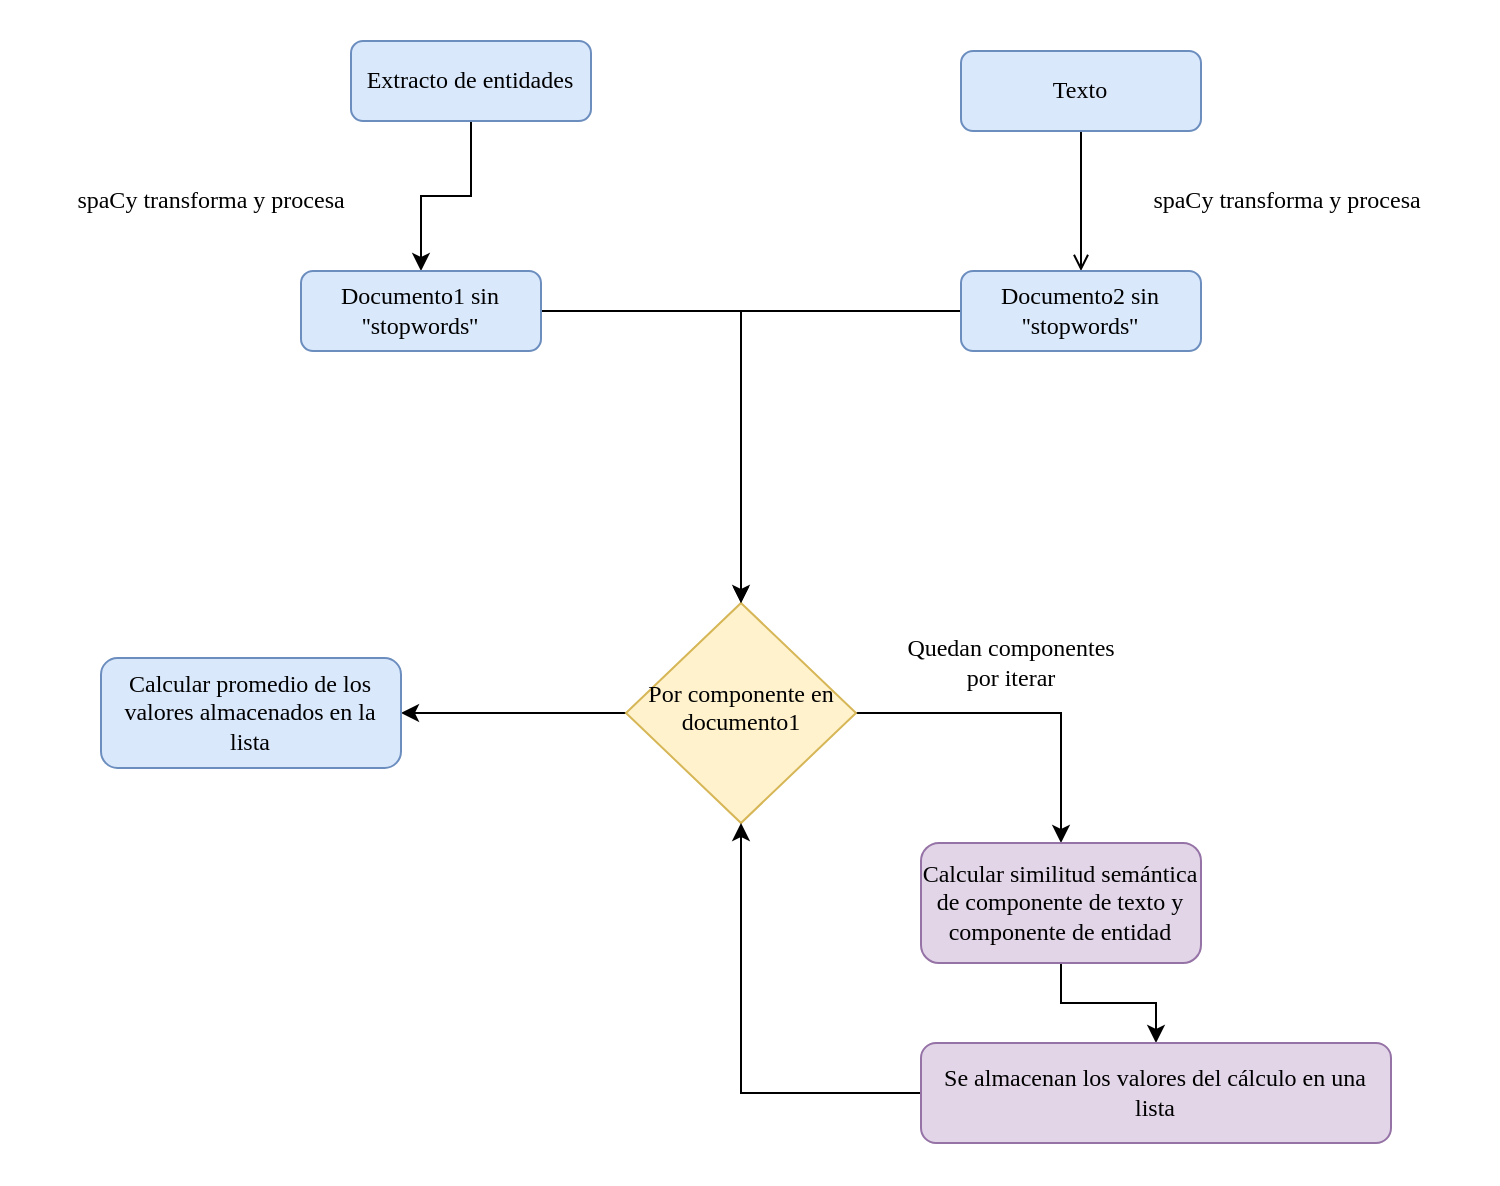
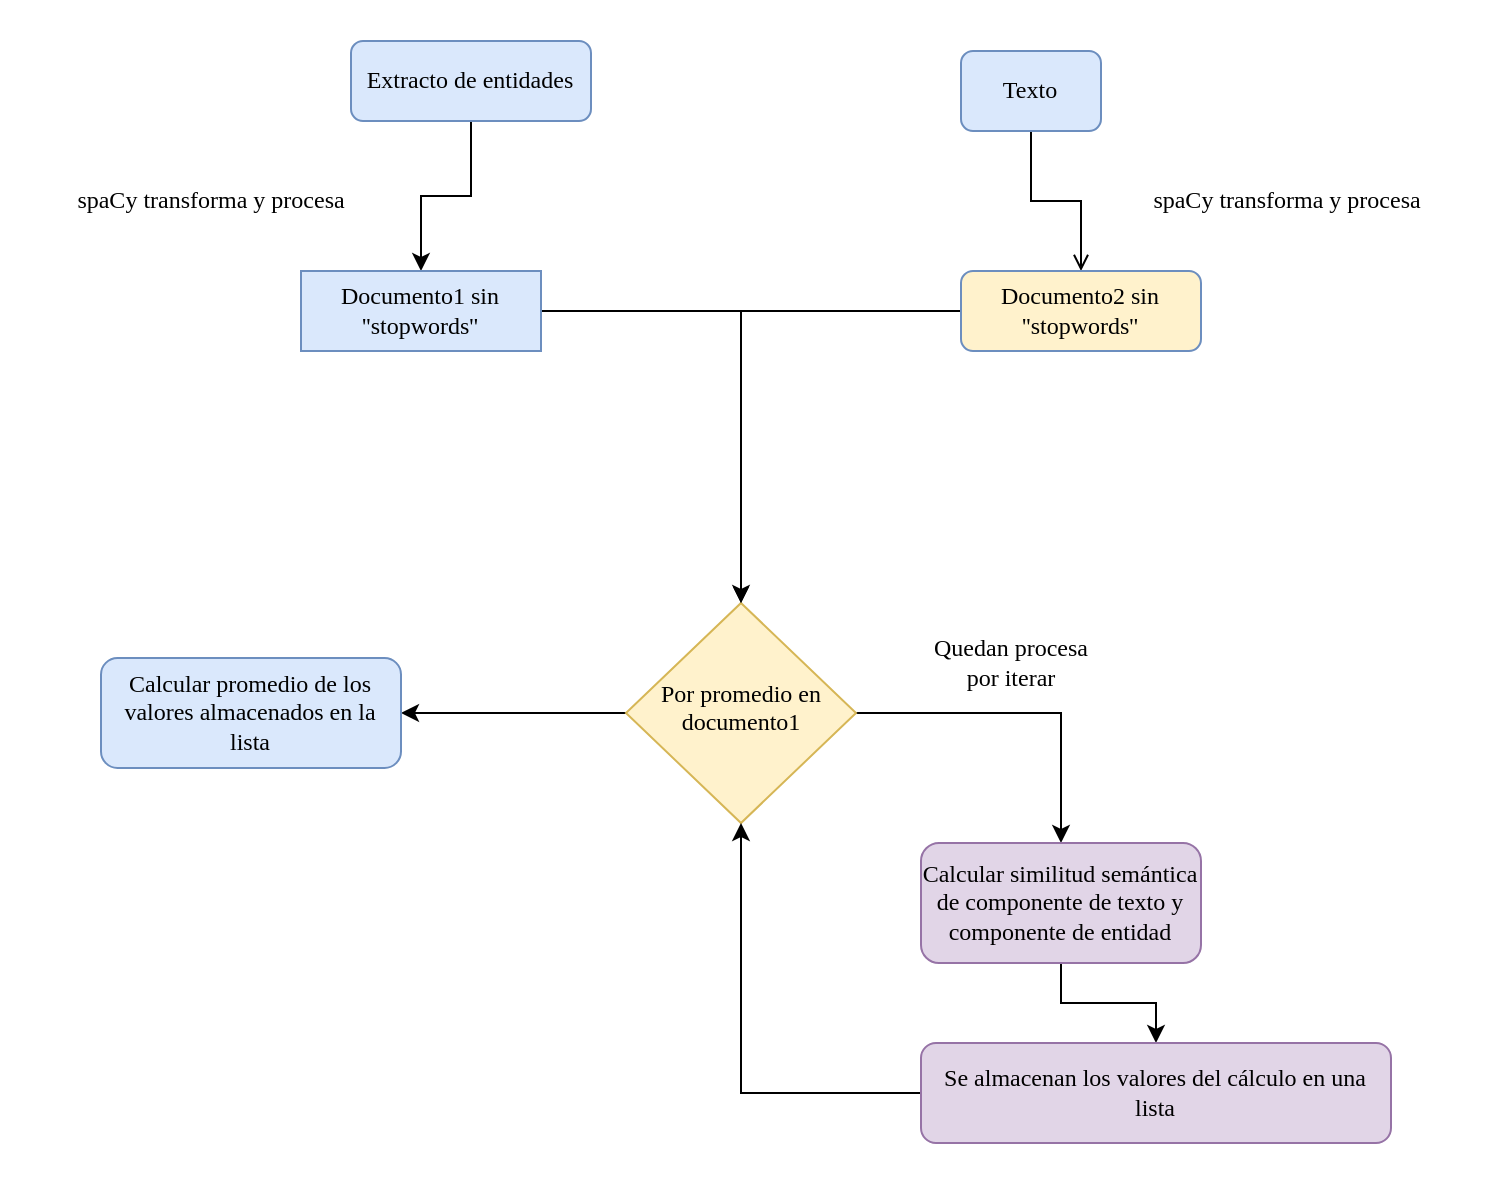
(1081, 91) -> (1031, 91)
(421, 311) -> (421, 311)
(1081, 311) -> (1081, 311)
(1012, 663) -> (1012, 663)
(742, 709) -> (742, 709)
